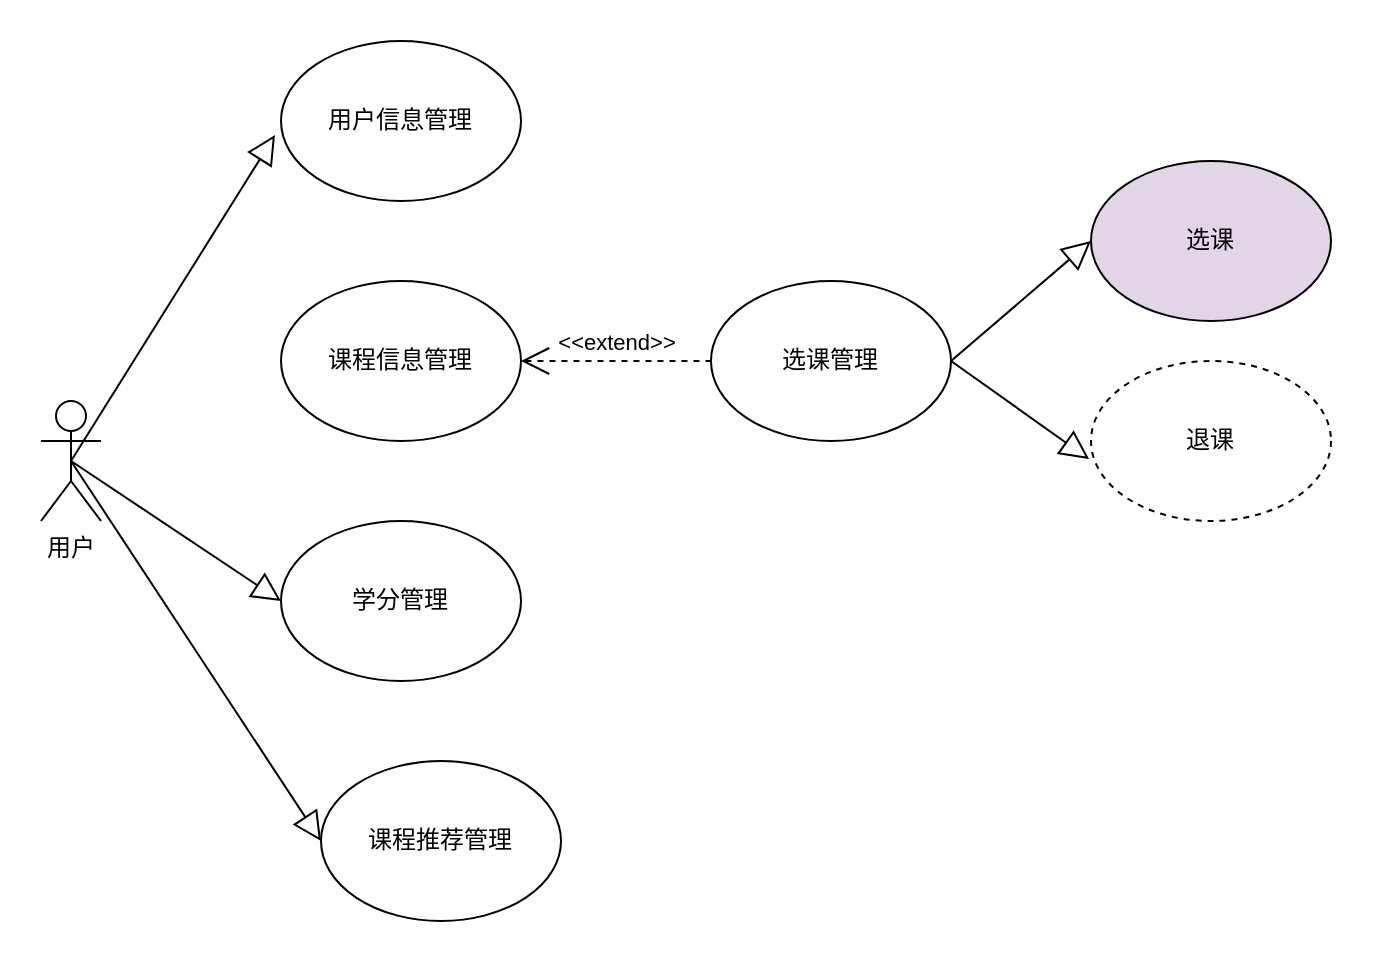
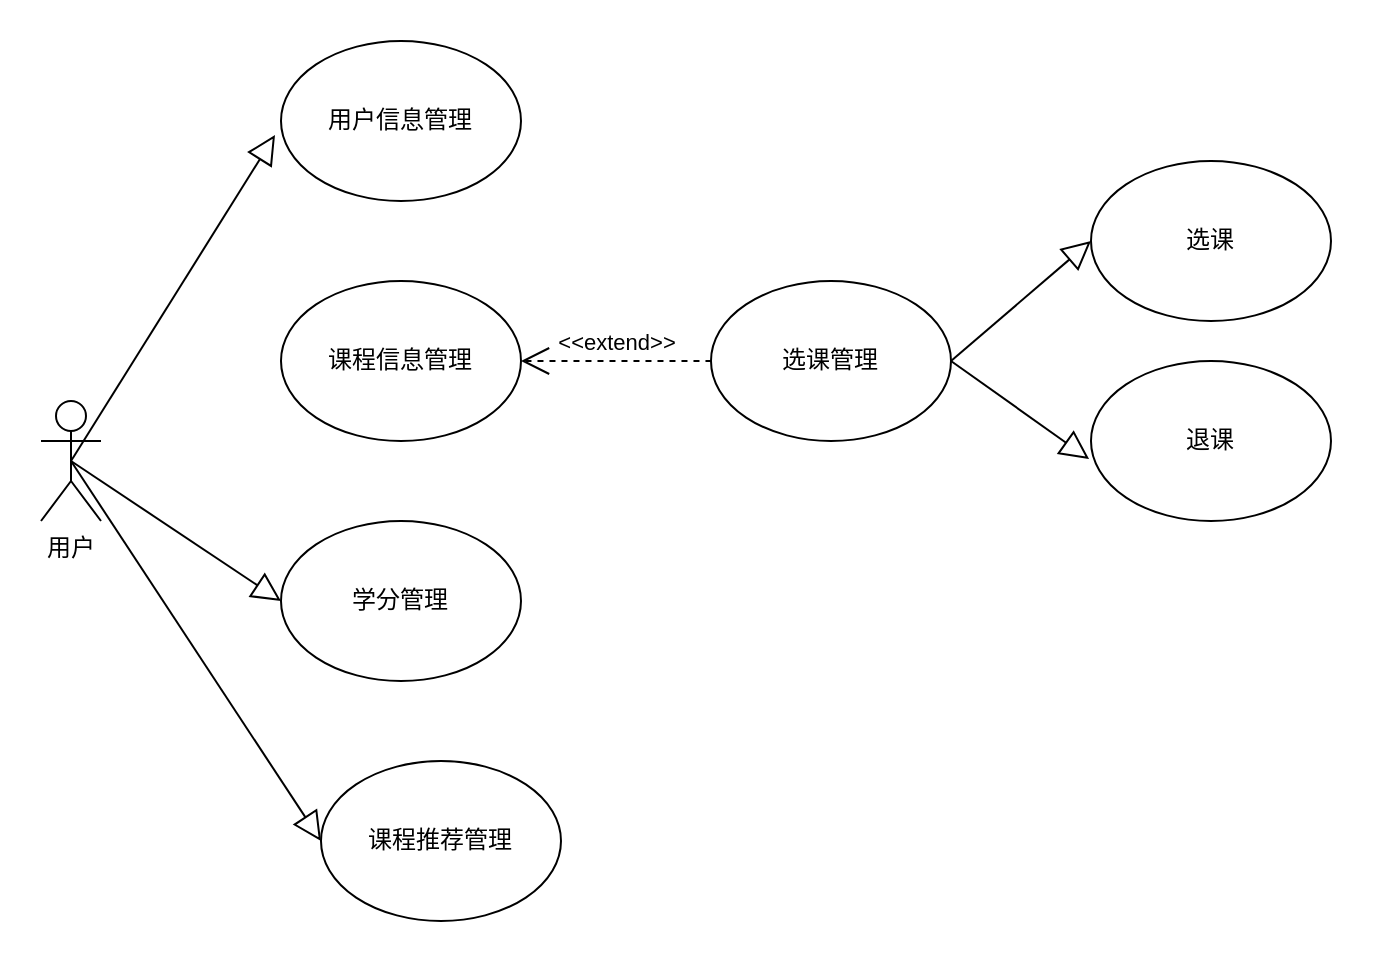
(1211, 241) -> (1211, 241)
(1211, 441) -> (1211, 441)
